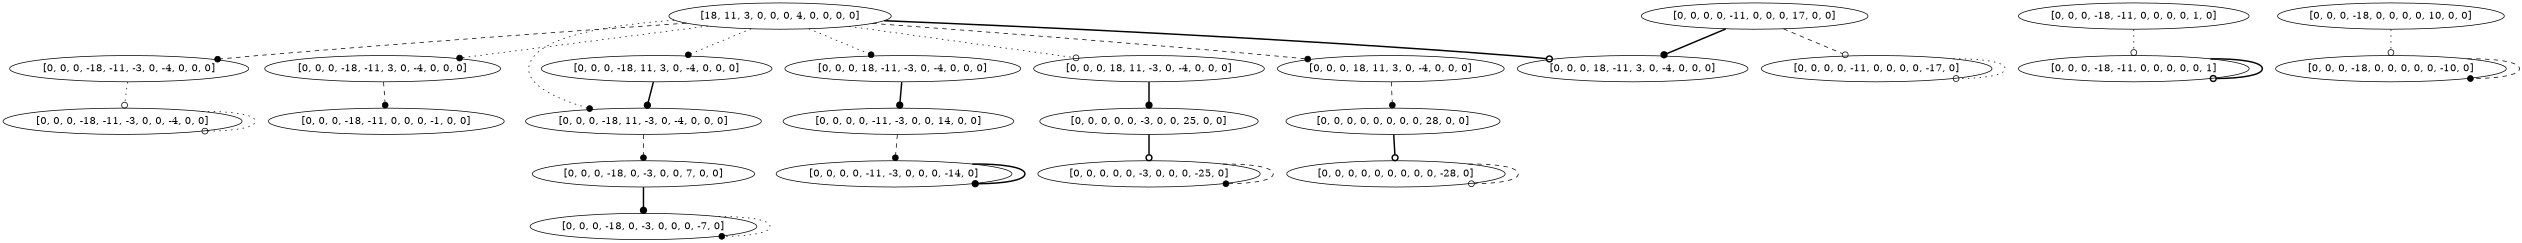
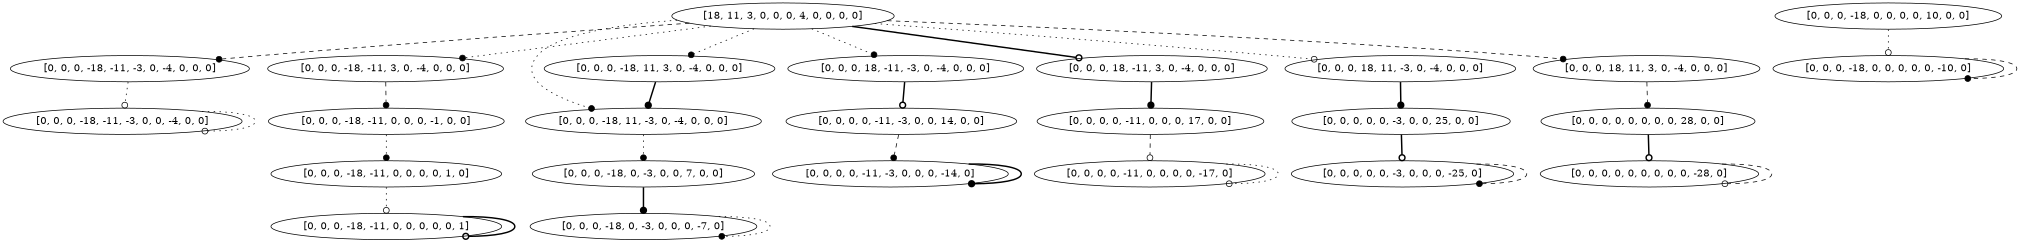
(1696, 41) -> (1151, 92)
(901, 92) -> (904, 92)
none -> (386, 145)
(643, 145) -> (643, 145)
